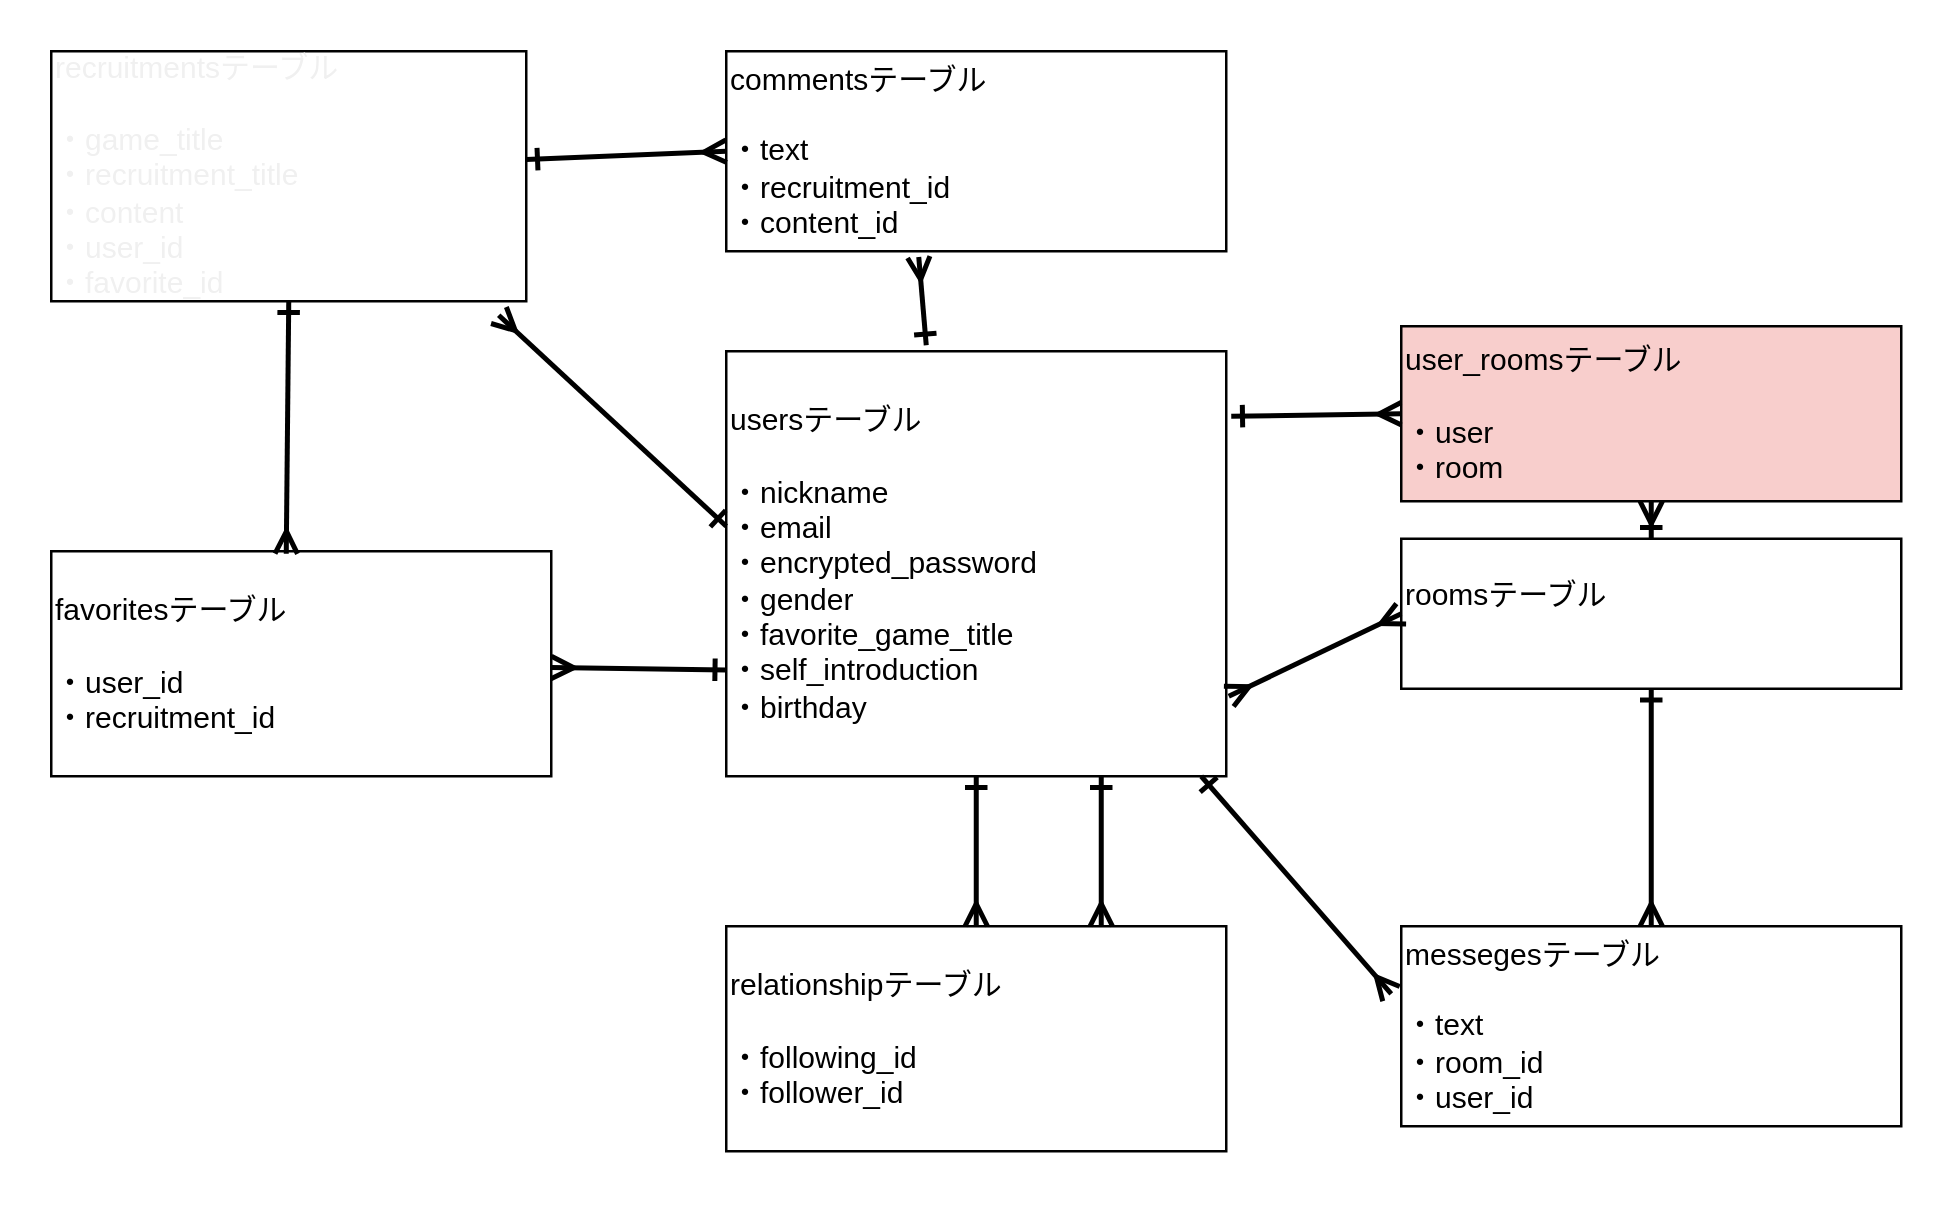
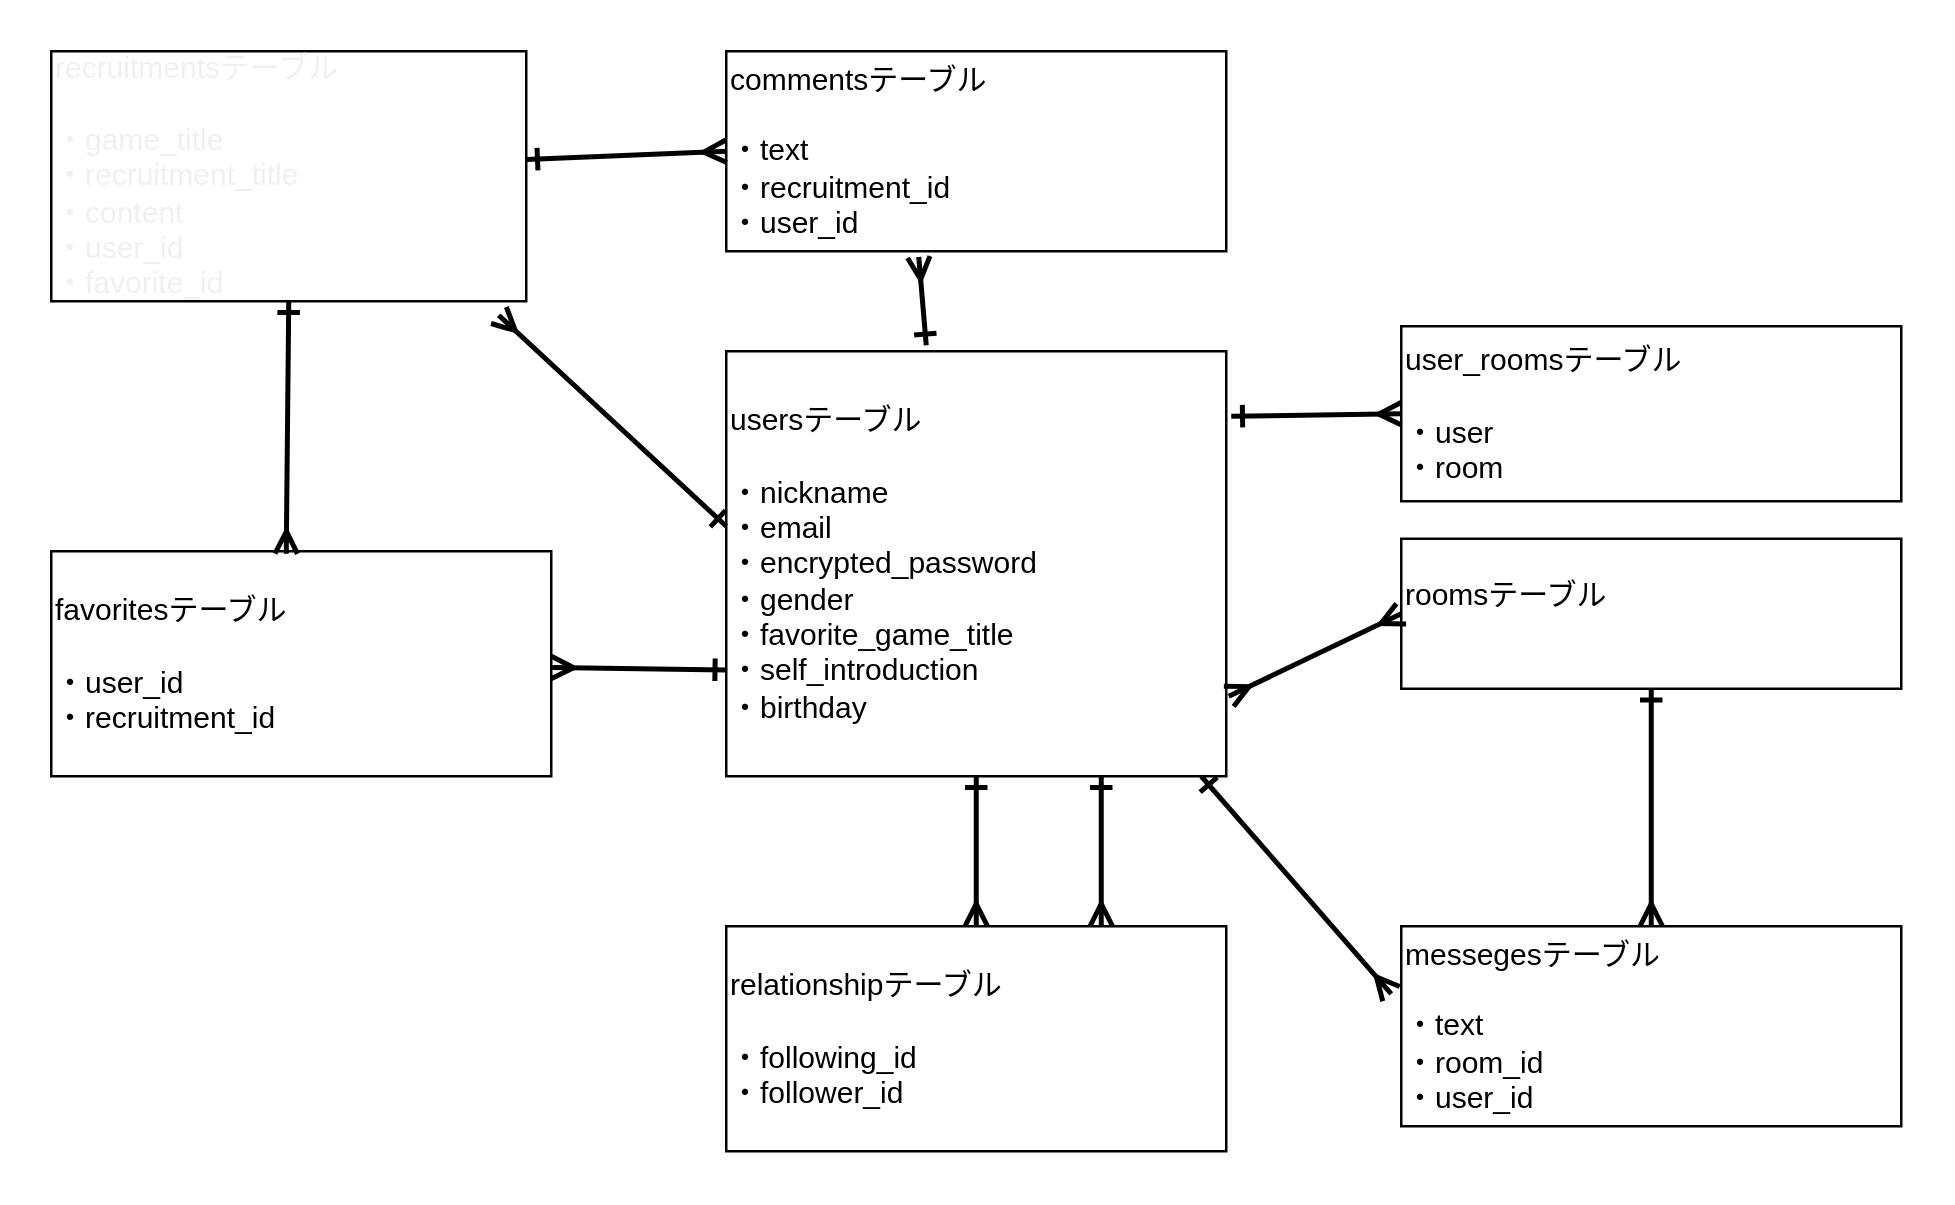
(858, 151) -> (858, 151)
(1651, 414) -> (1651, 414)
(1651, 519) -> none
